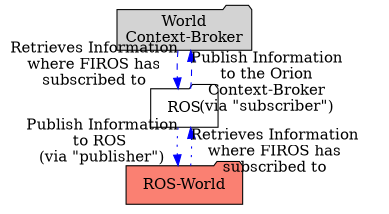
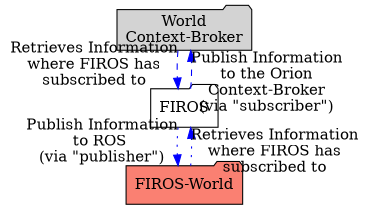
(184, 108) -> (184, 108)
(184, 185) -> (184, 185)
